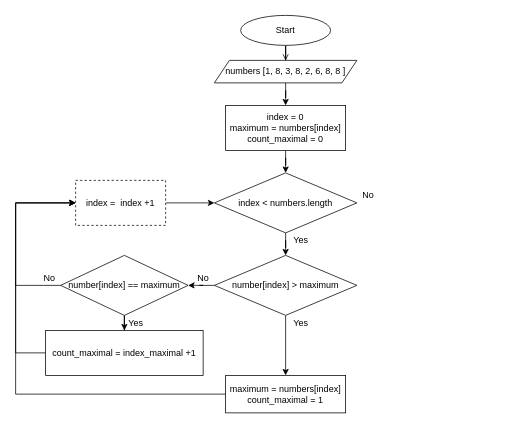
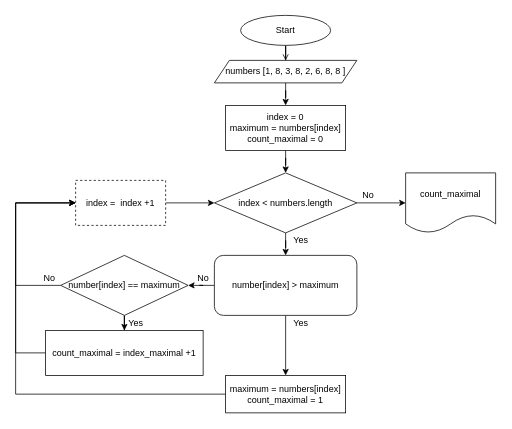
none -> (399, 203)
none -> (450, 203)
(285, 285) -> (285, 285)
